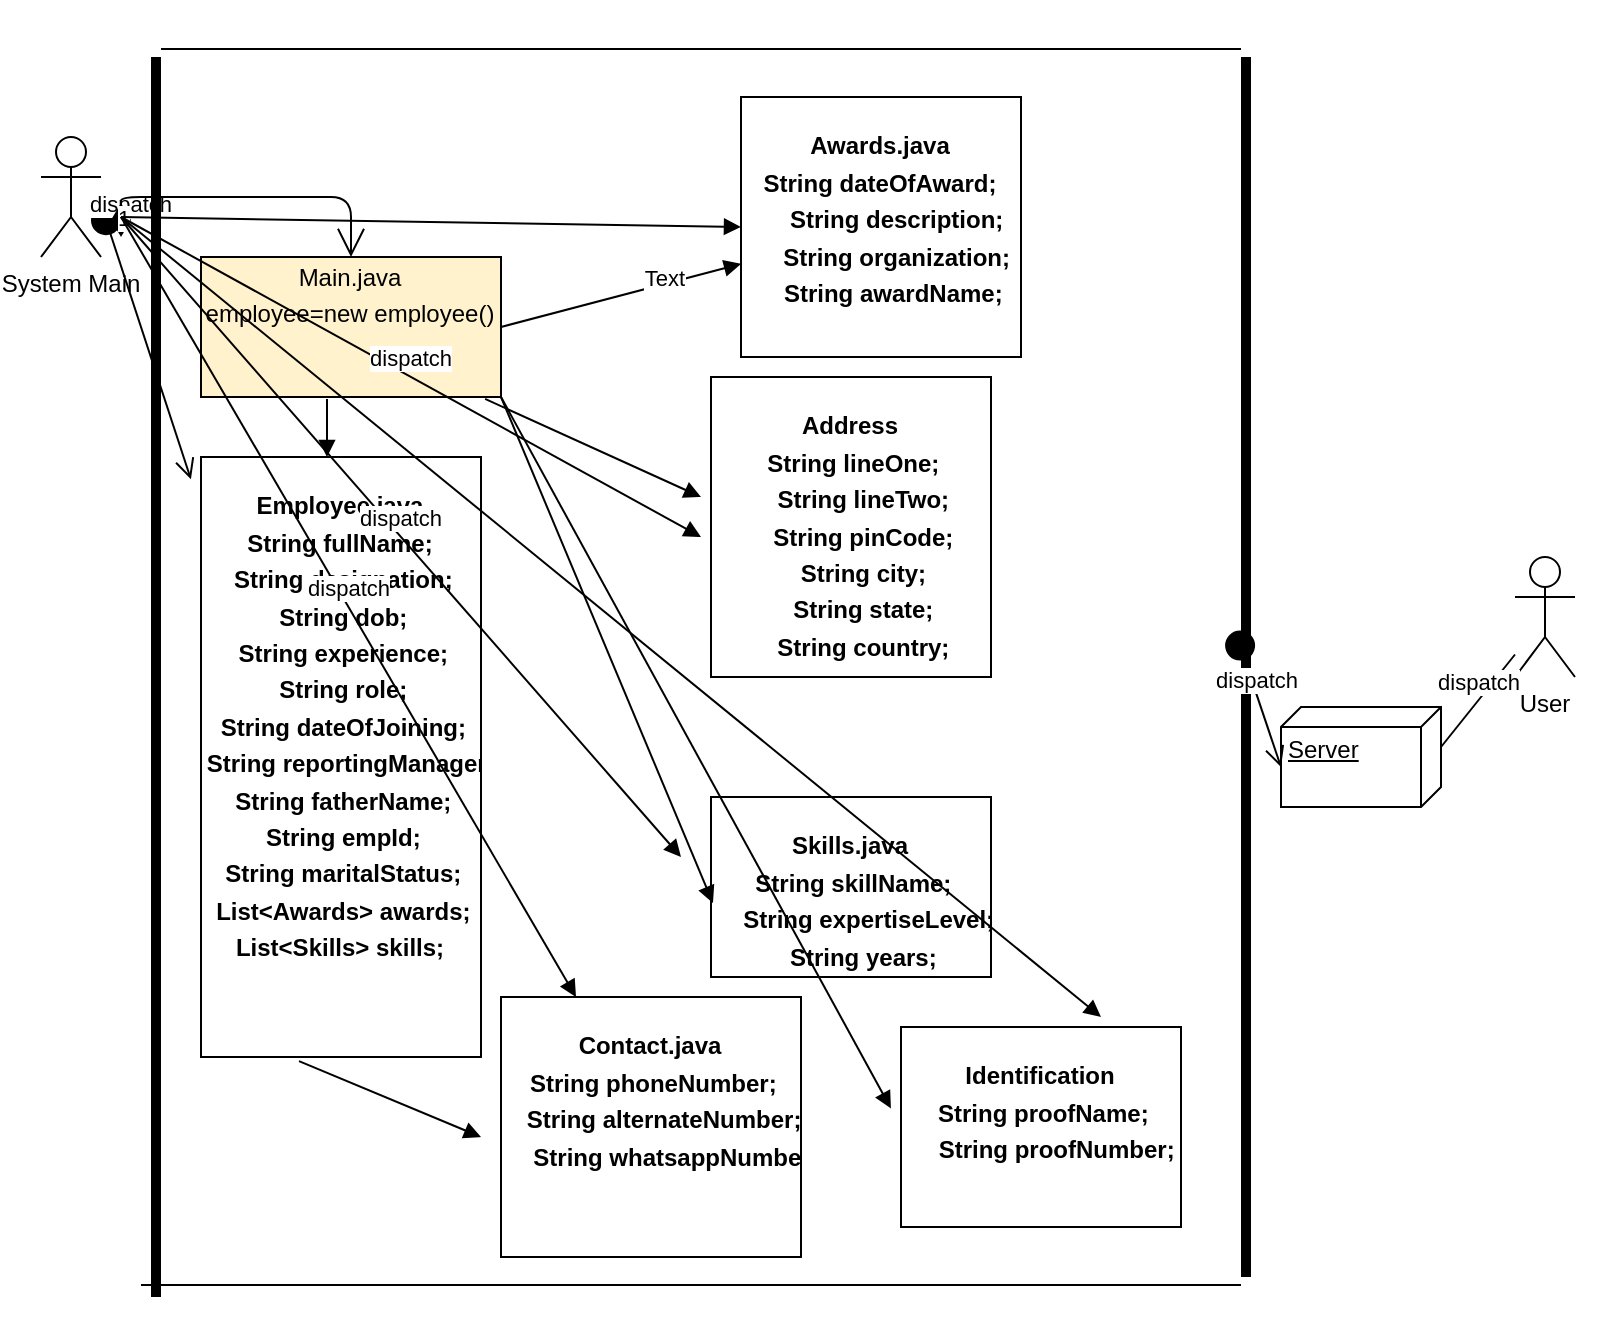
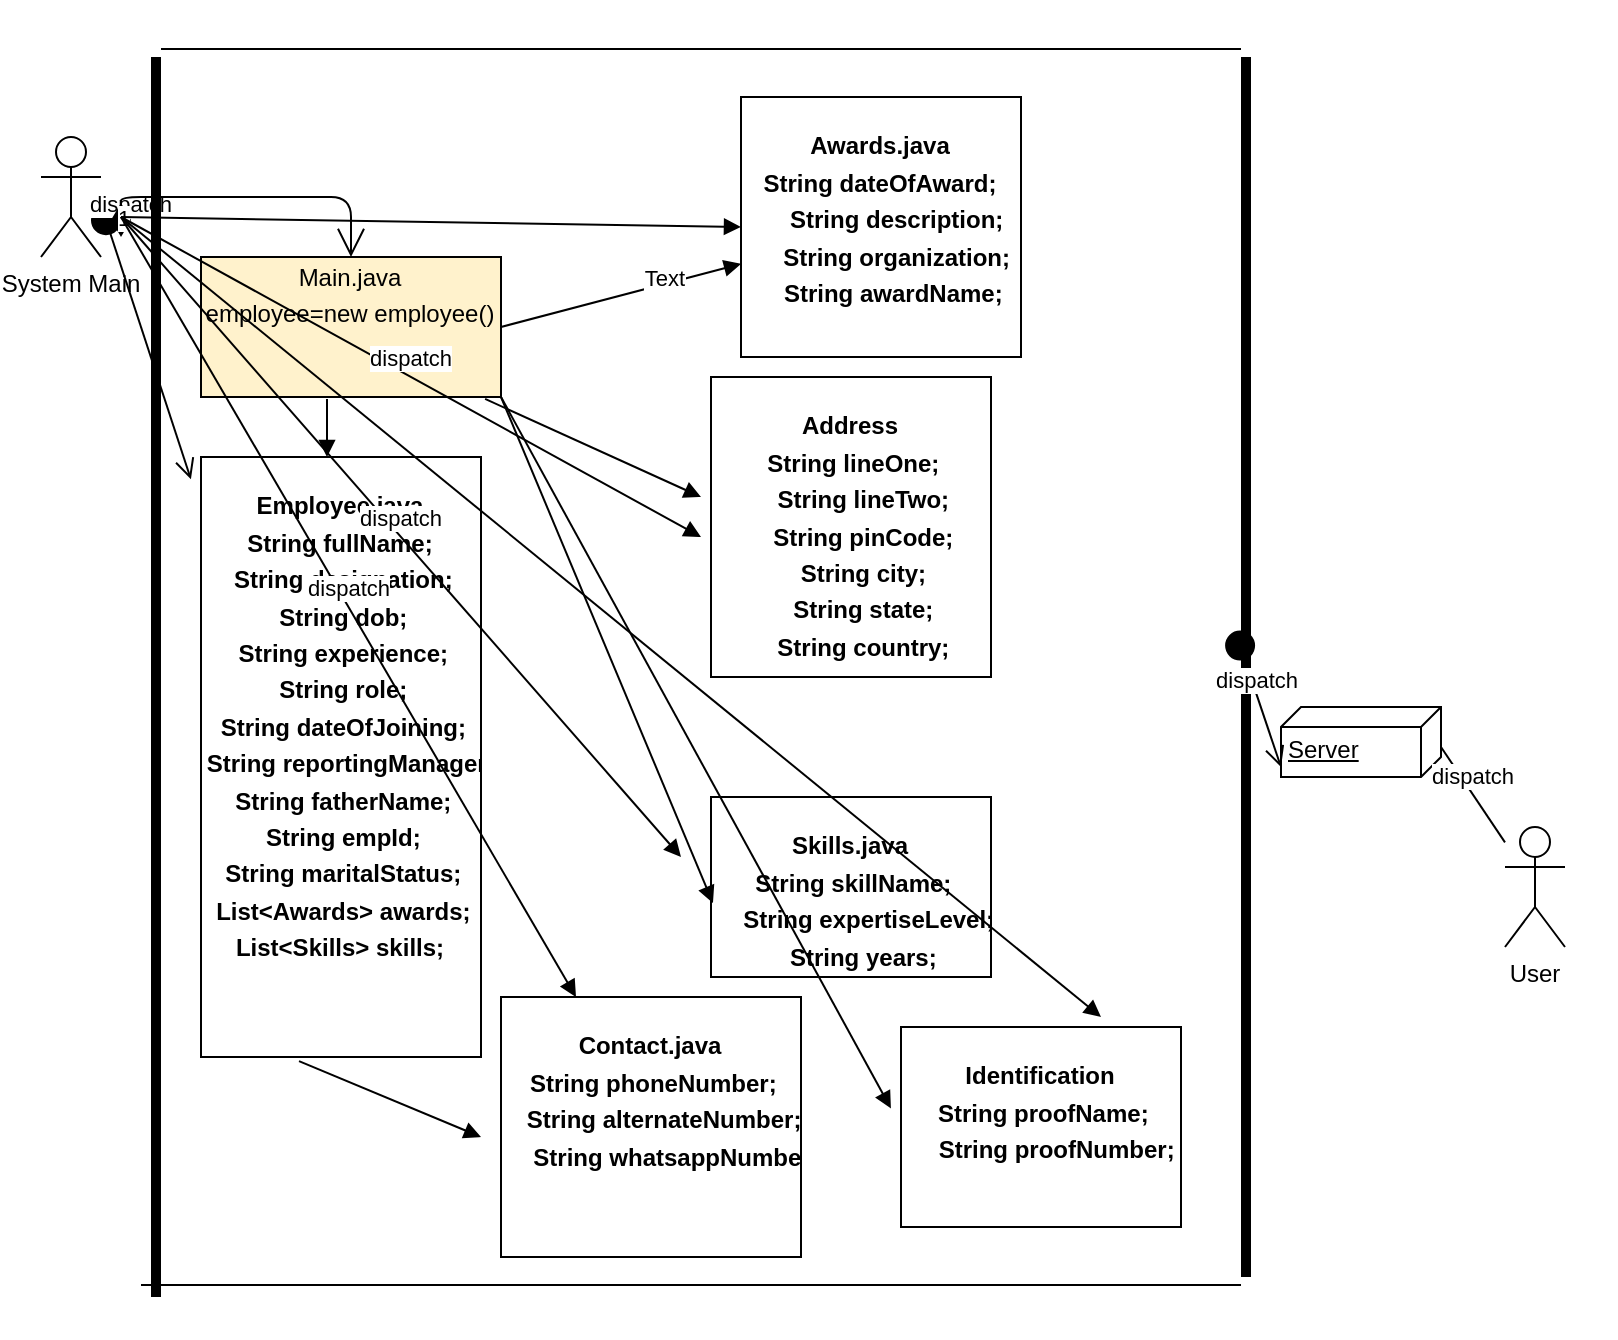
(1545, 617) -> (1535, 887)
(1361, 757) -> (1361, 742)
